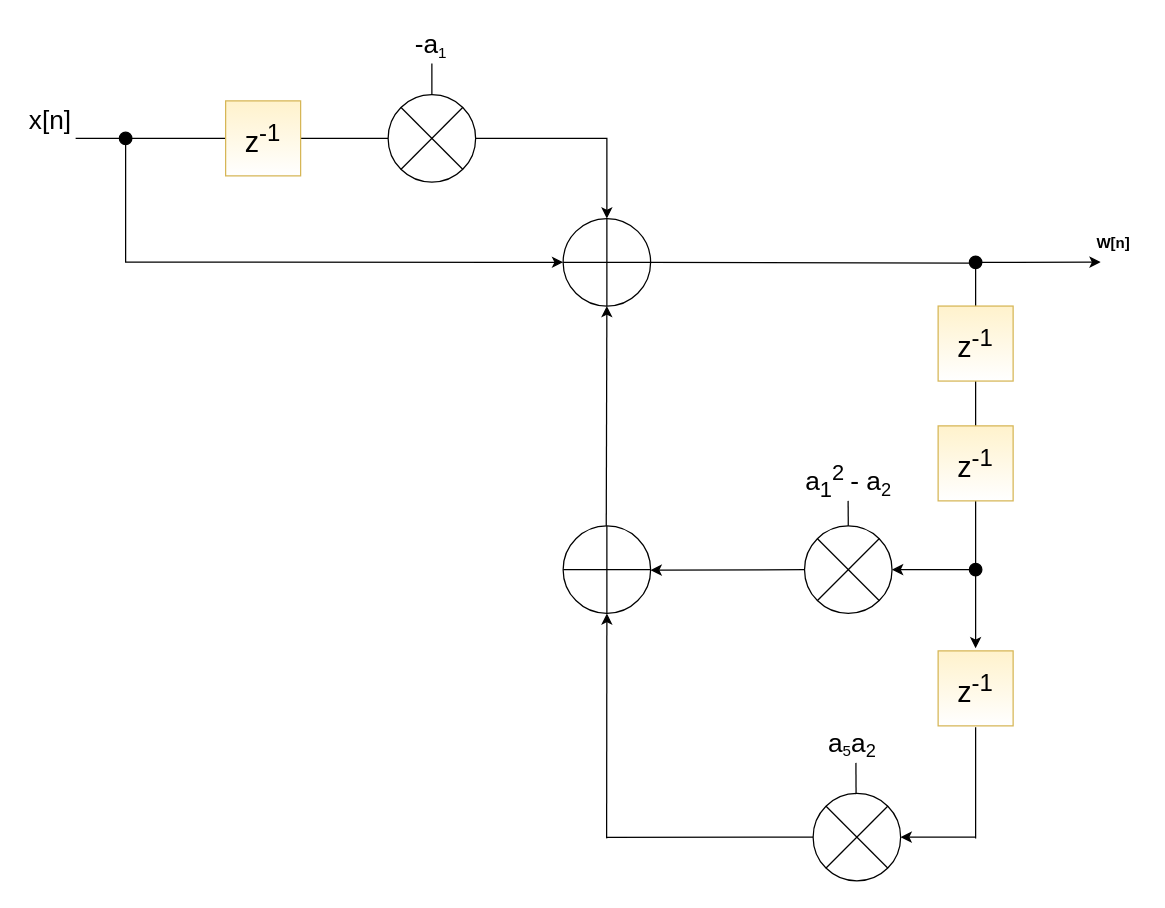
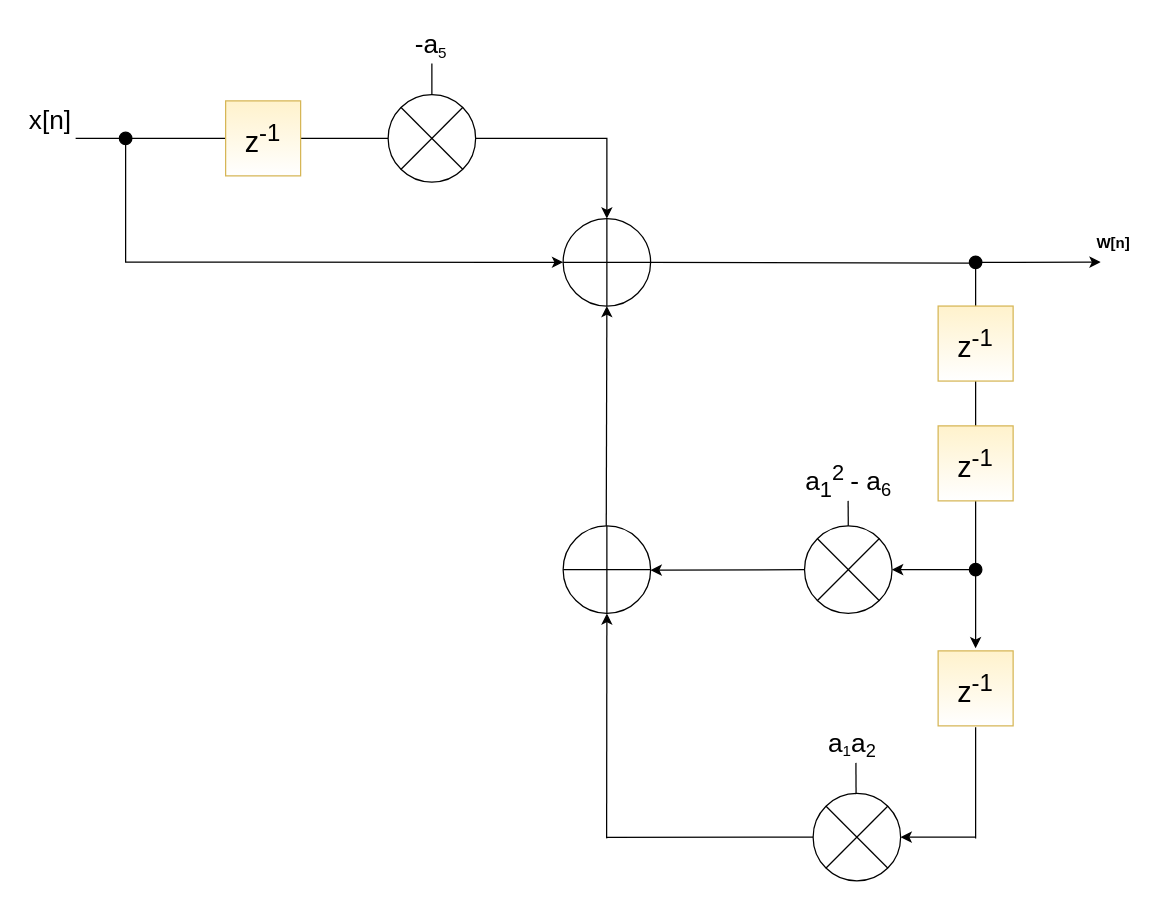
(431, 44) -> (431, 44)
(849, 482) -> (849, 482)
(853, 744) -> (853, 744)
